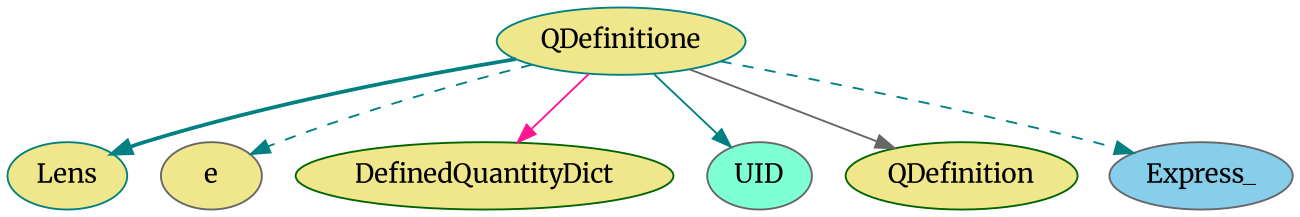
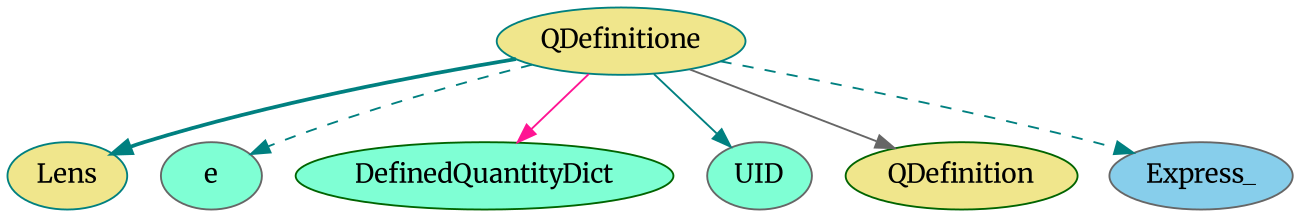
(211, 176) -> (211, 176)
(485, 176) -> (485, 176)
